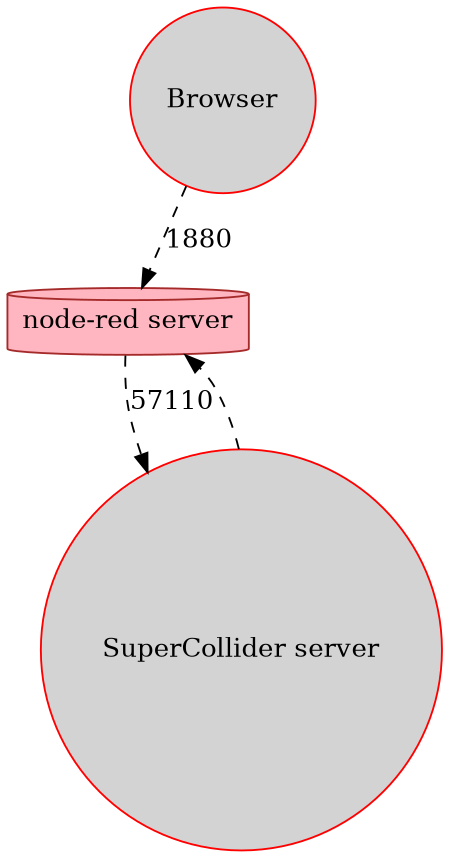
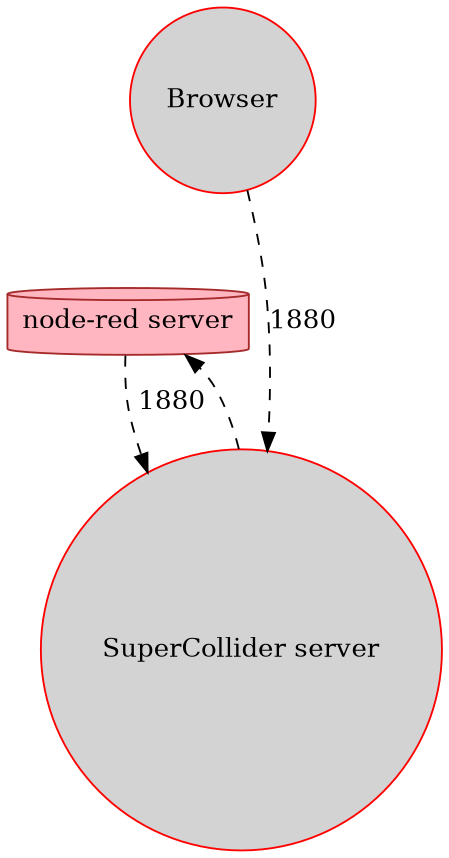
(168, 228) -> (268, 310)
(173, 402) -> (173, 402)
